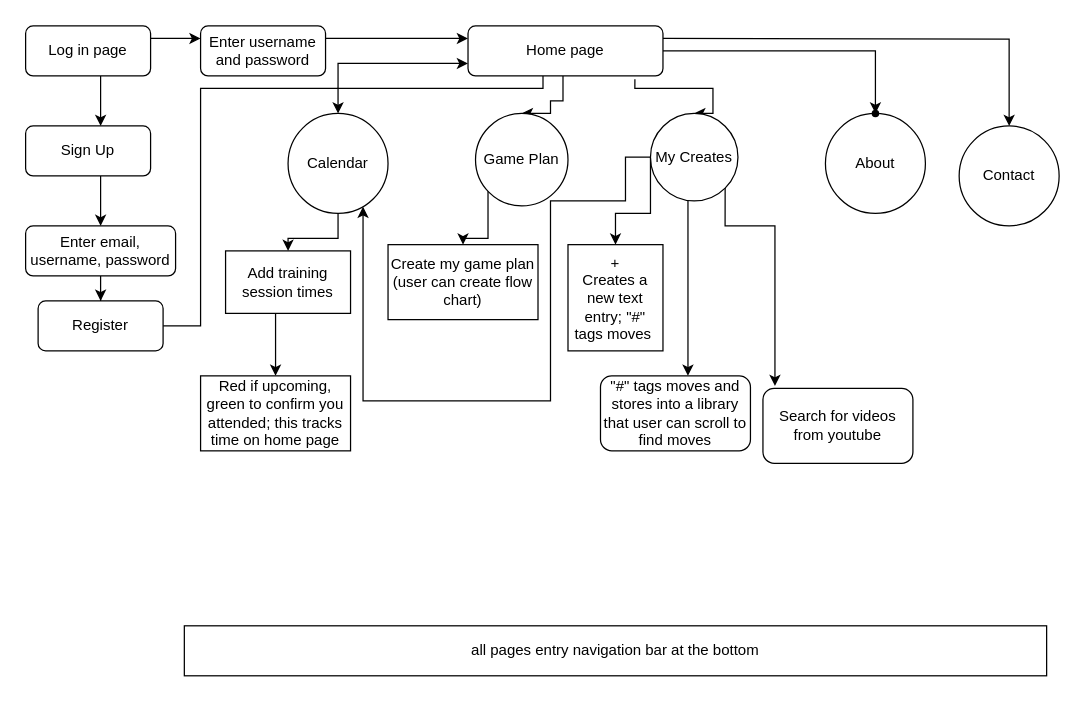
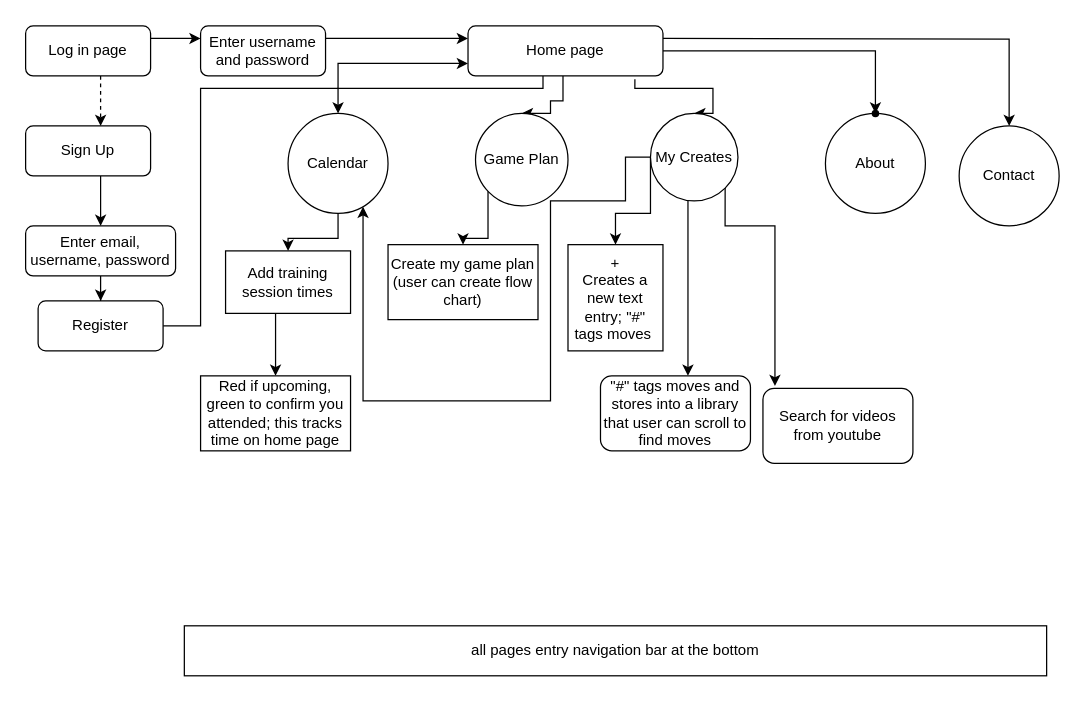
(101, 96) -> (101, 96)
